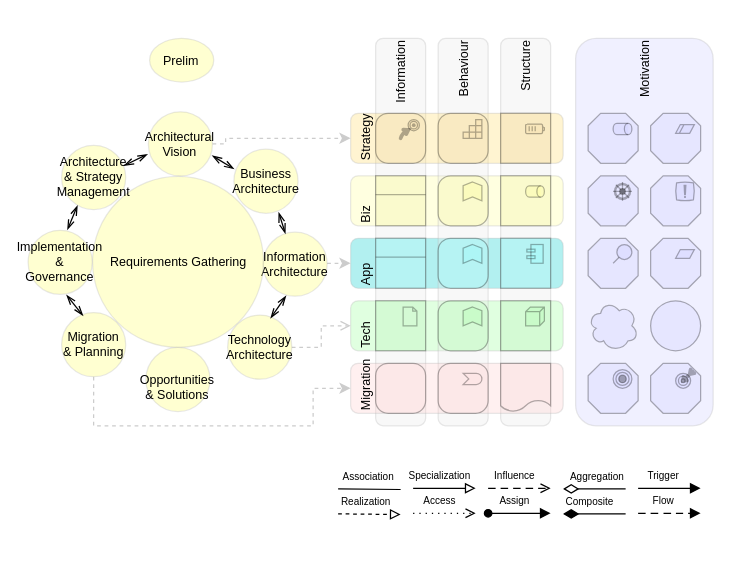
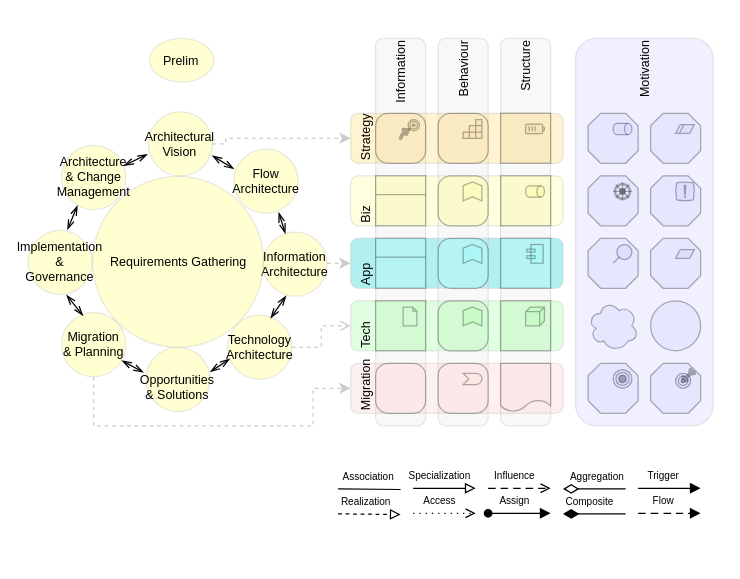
(94, 177) -> (94, 177)
(266, 181) -> (266, 181)
none -> (220, 365)
none -> (133, 367)
